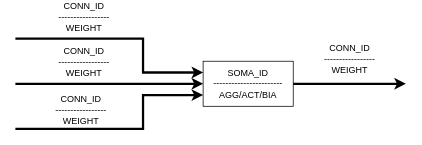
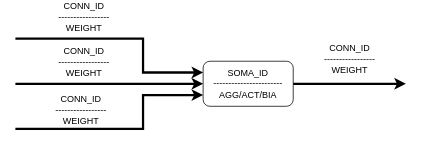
(248, 84) -> (248, 84)
